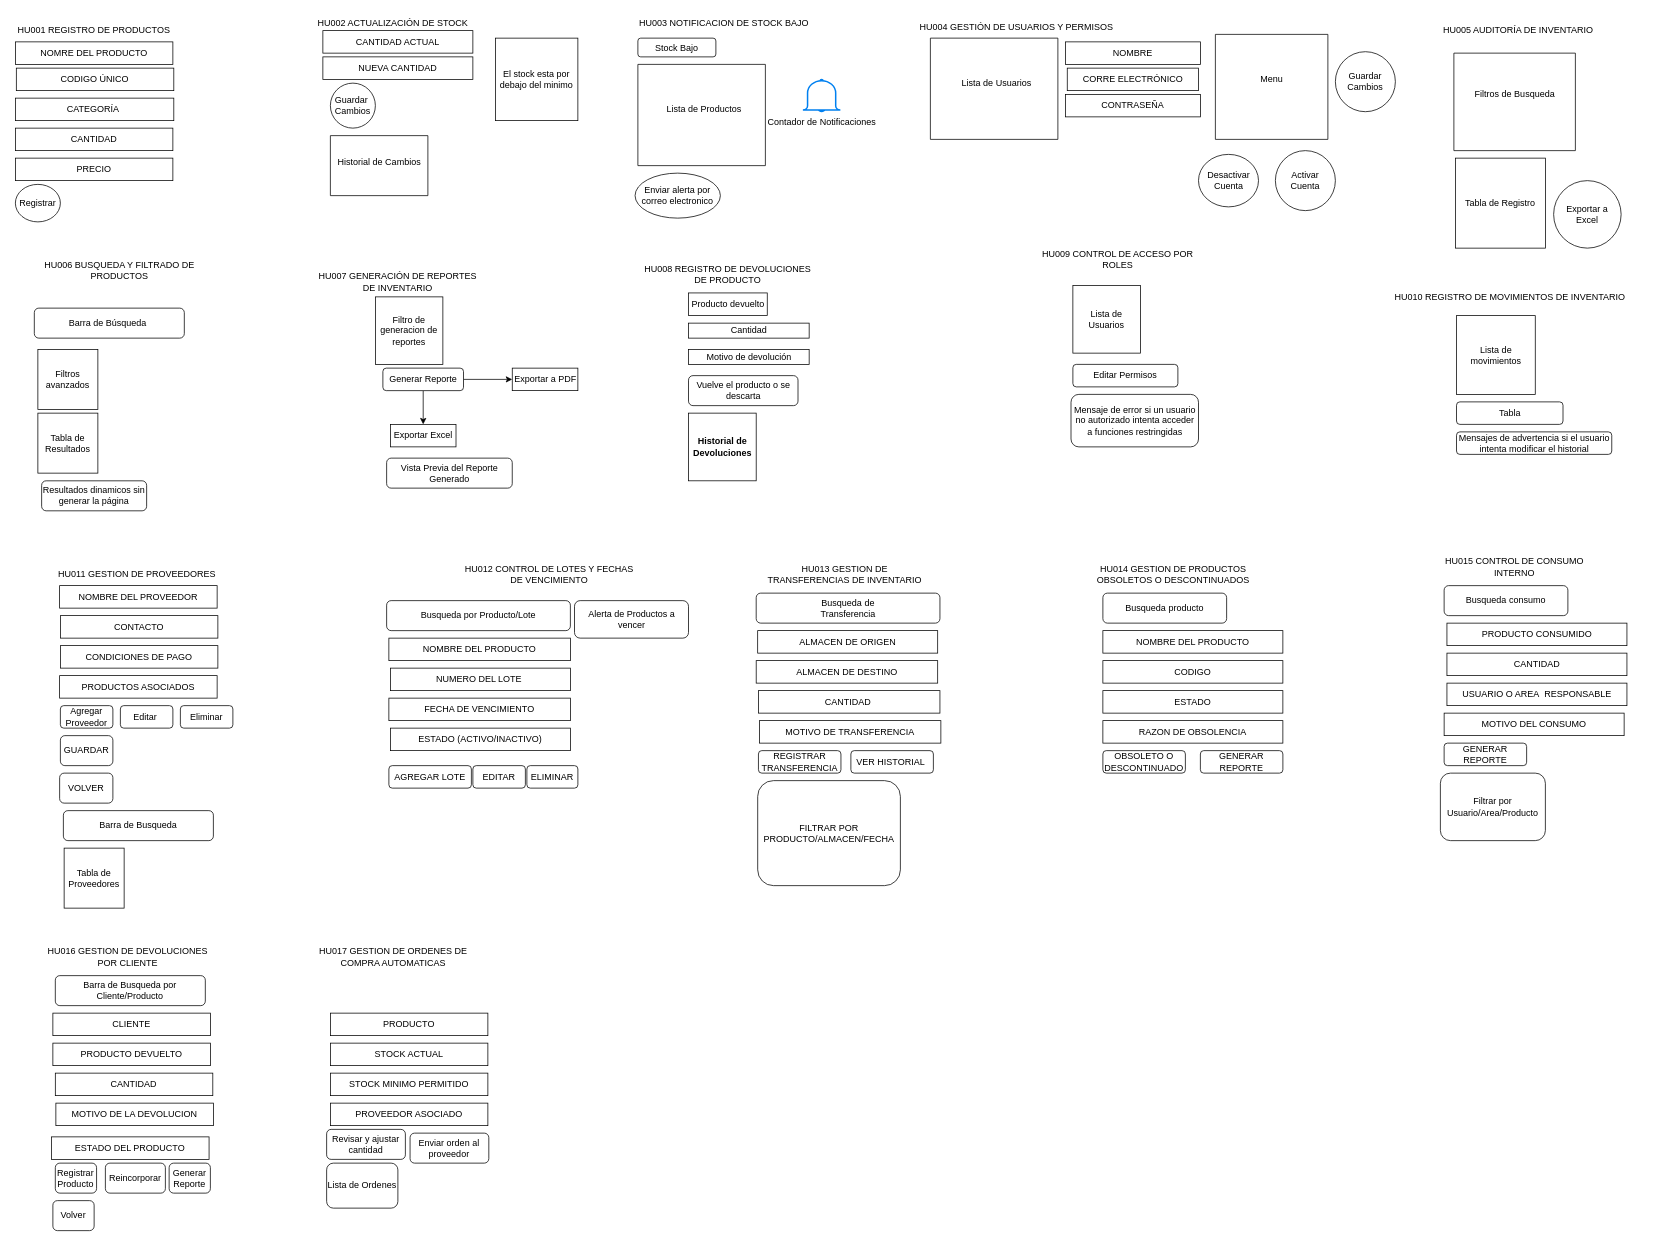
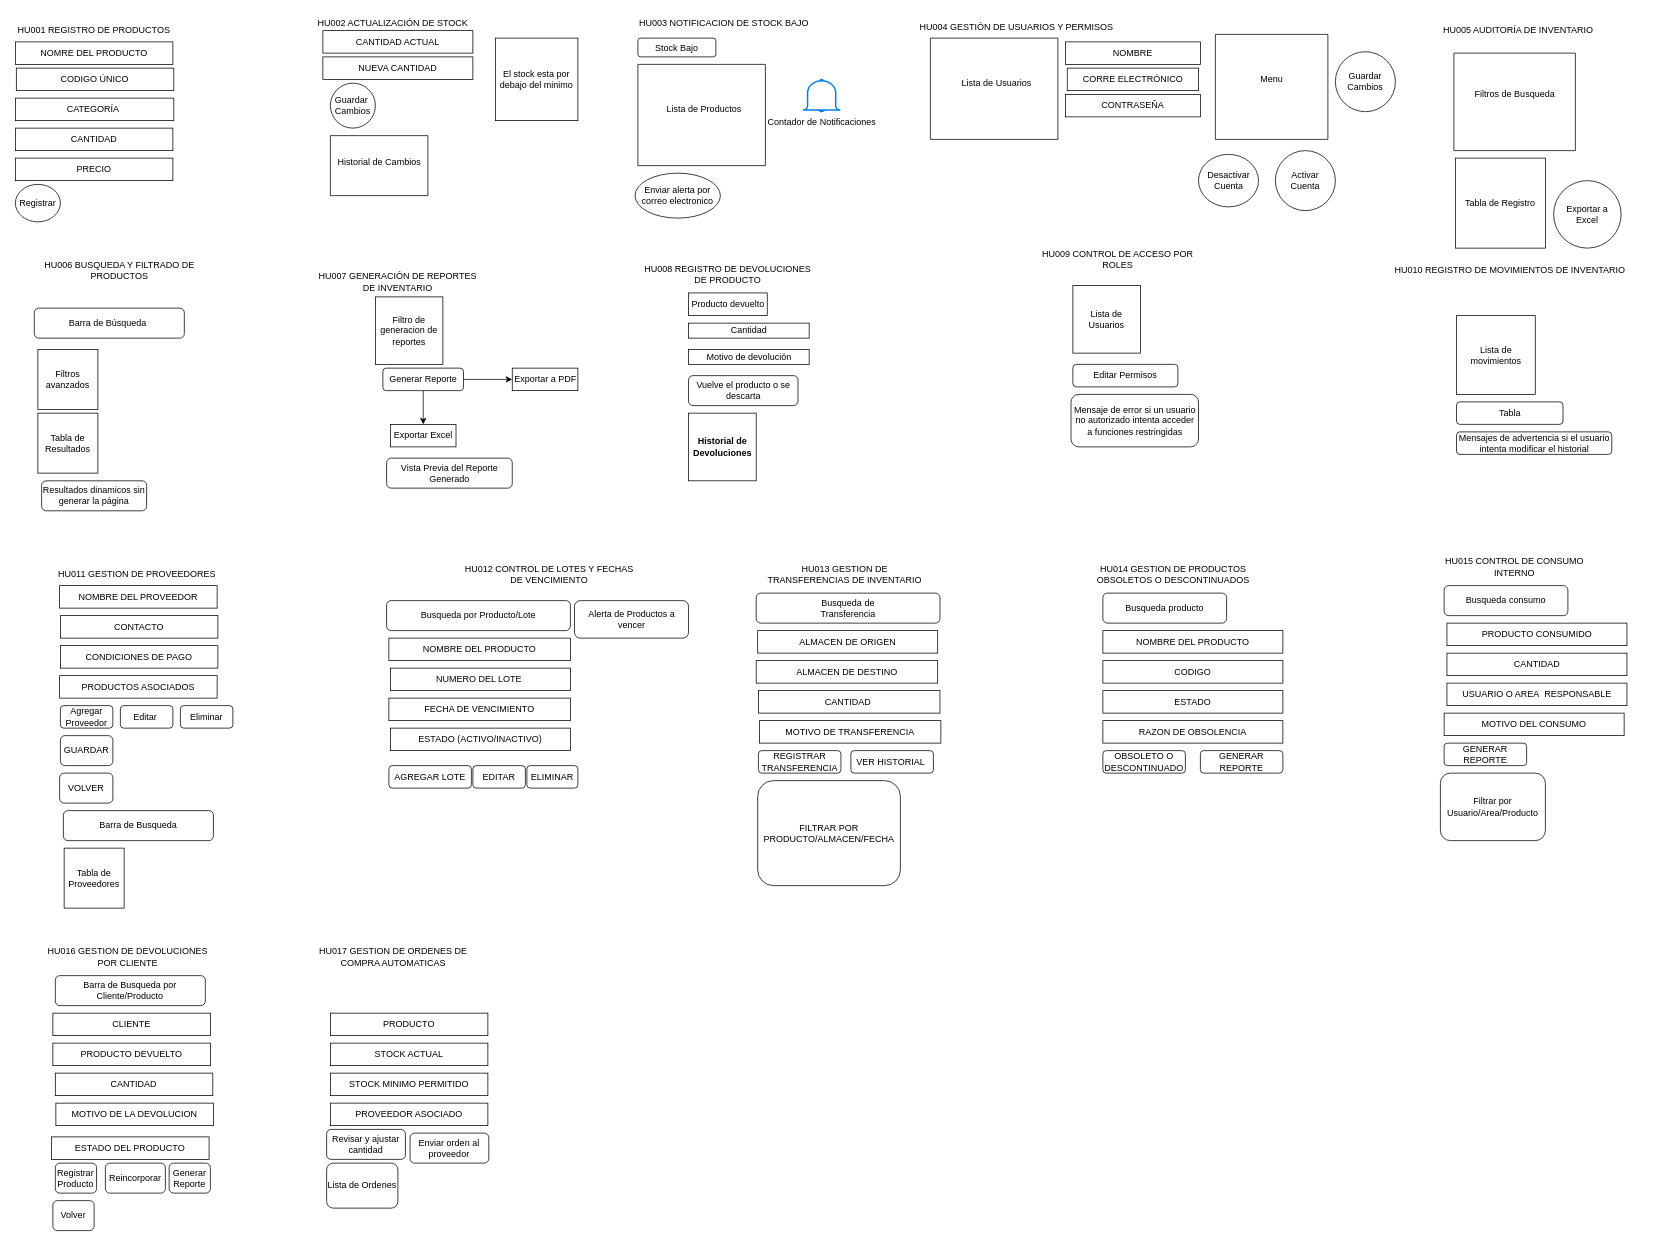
(1510, 297) -> (1510, 270)
